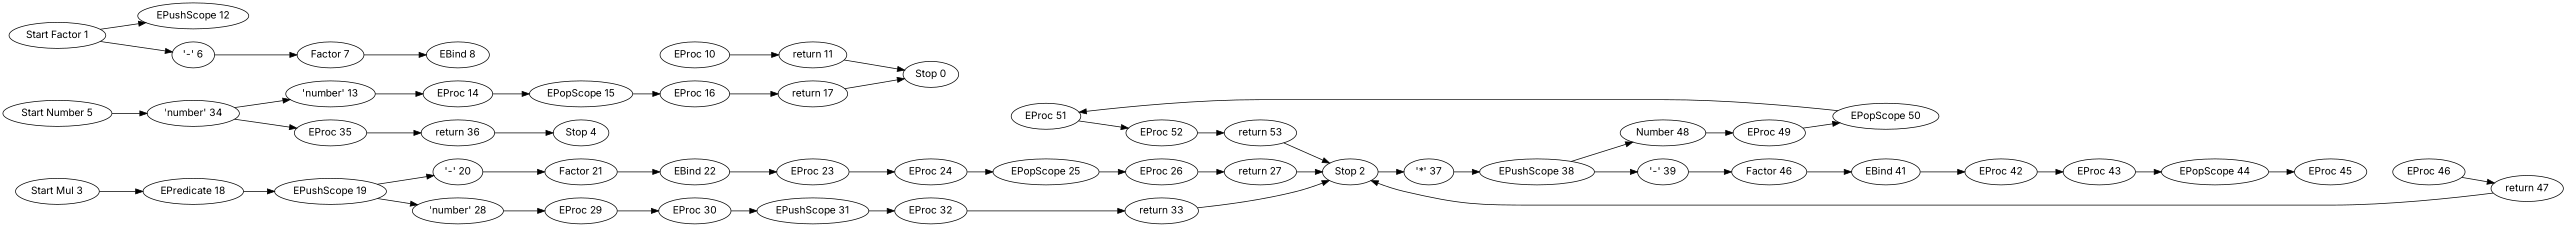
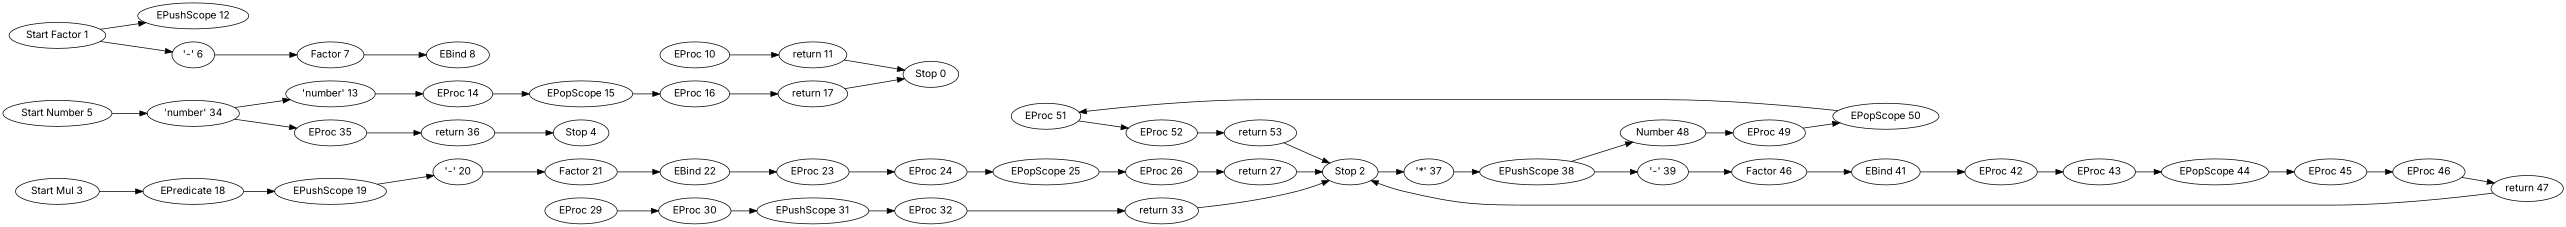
none -> (2376, 172)
(458, 211) -> none
